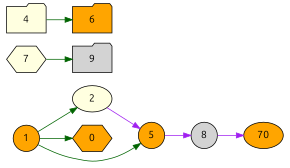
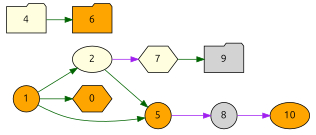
none -> (122, 59)
(120, 116) -> (123, 86)
(264, 135) -> (290, 116)
